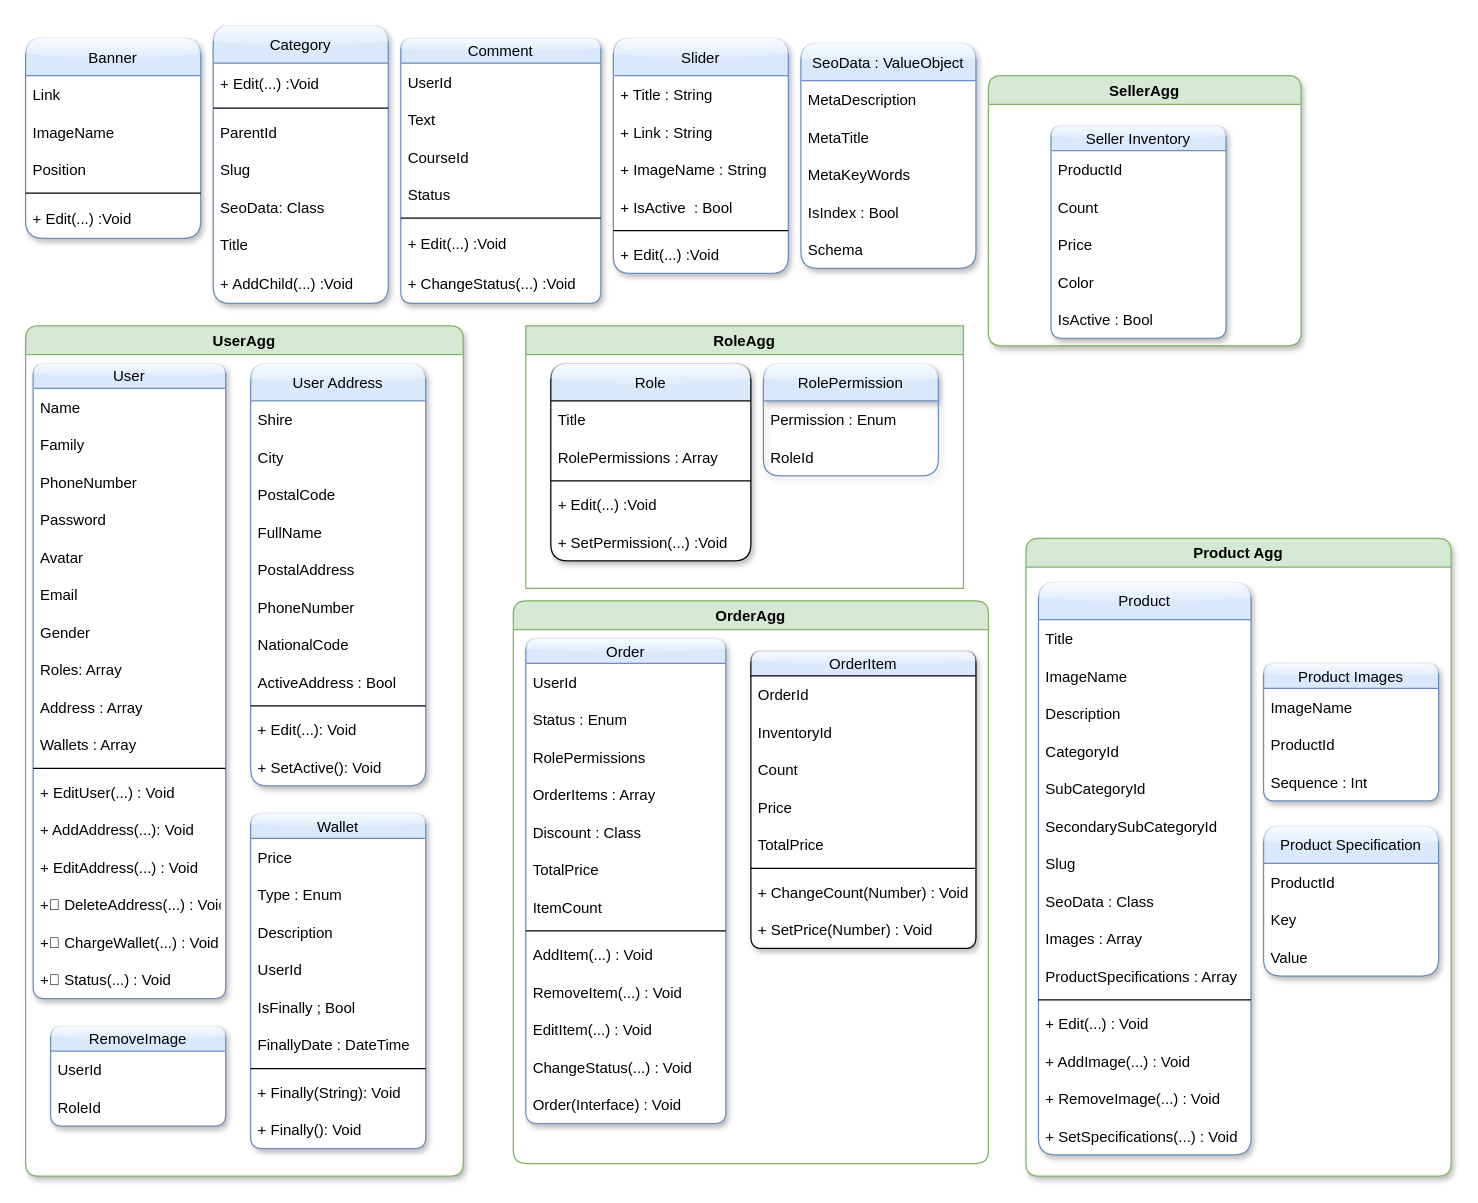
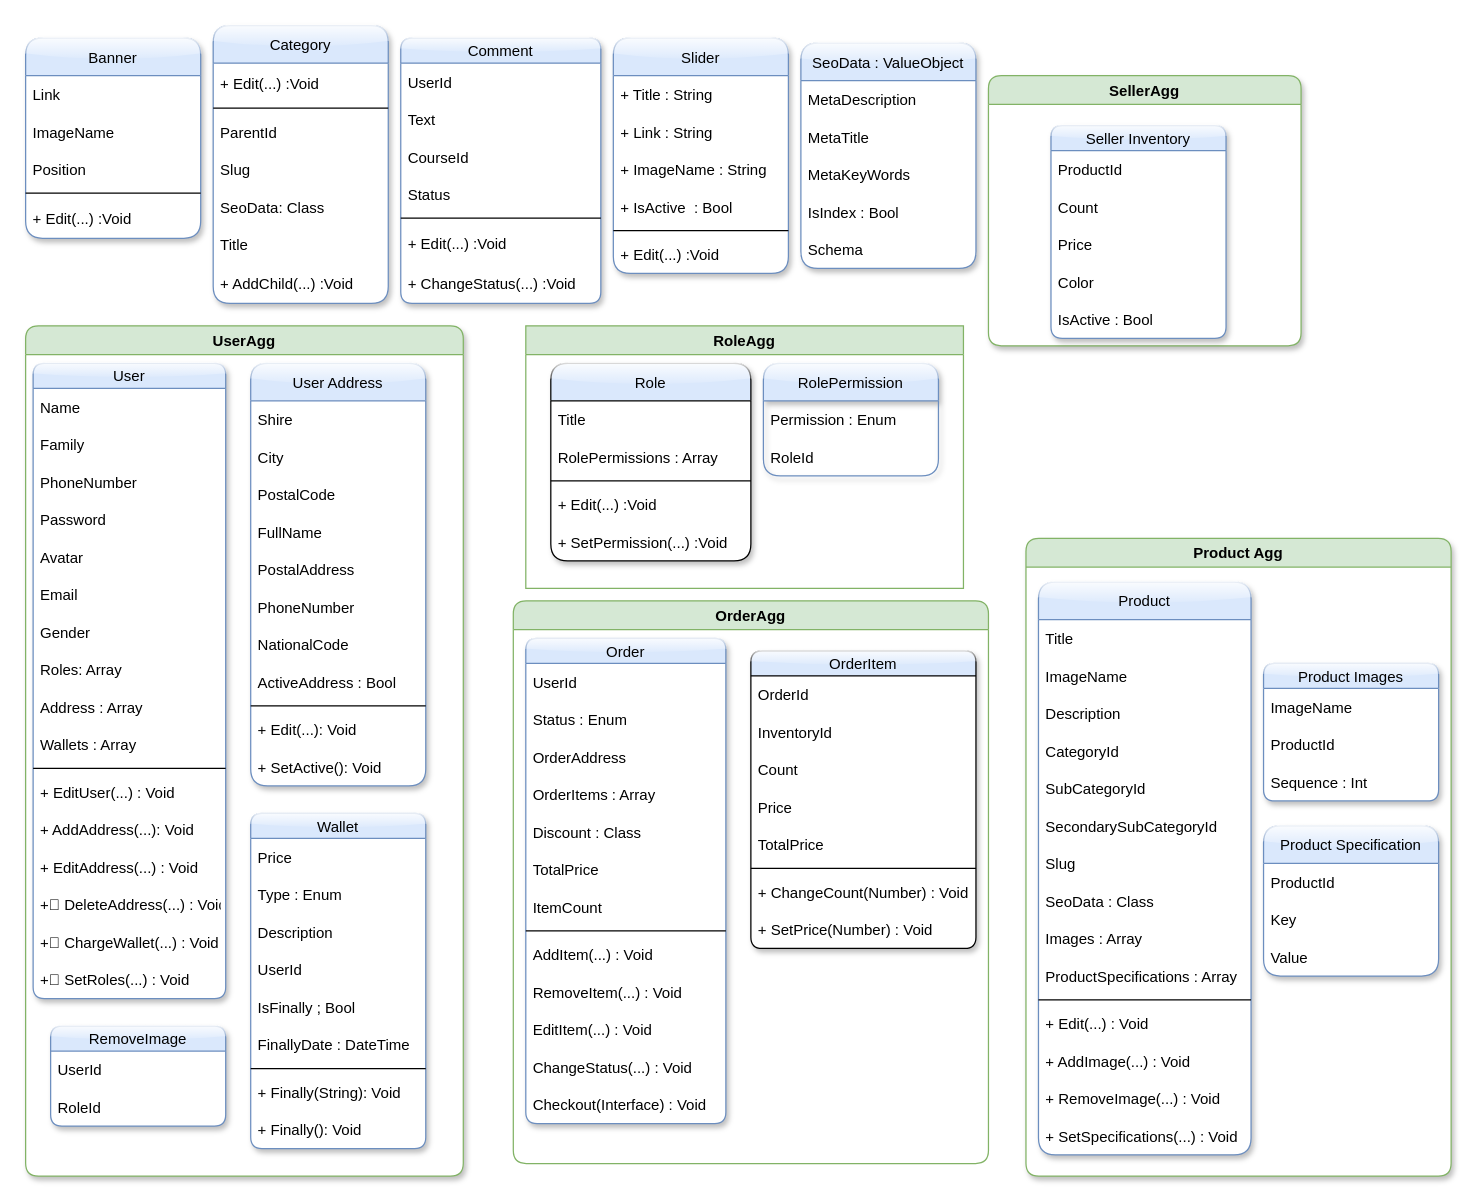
(590, 758) -> (583, 758)
(113, 980) -> (119, 980)
(621, 1105) -> (634, 1105)
